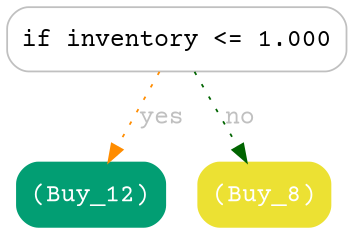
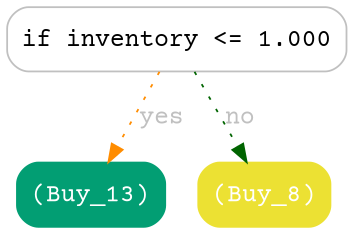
(91, 195) -> (91, 195)
